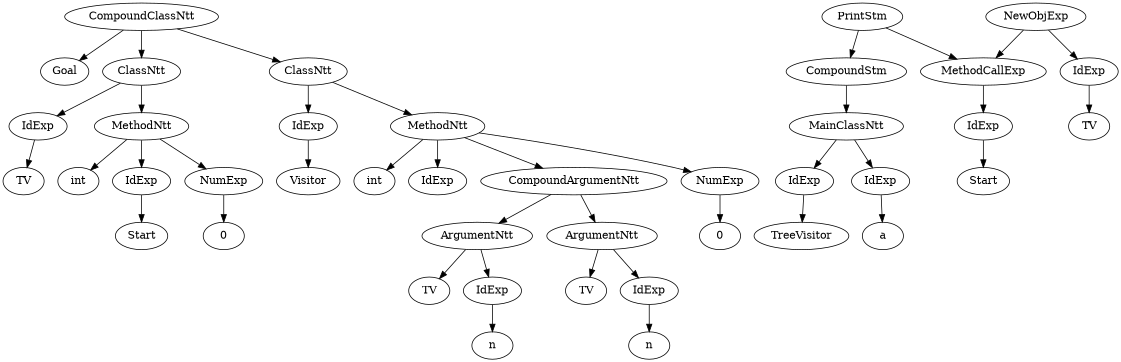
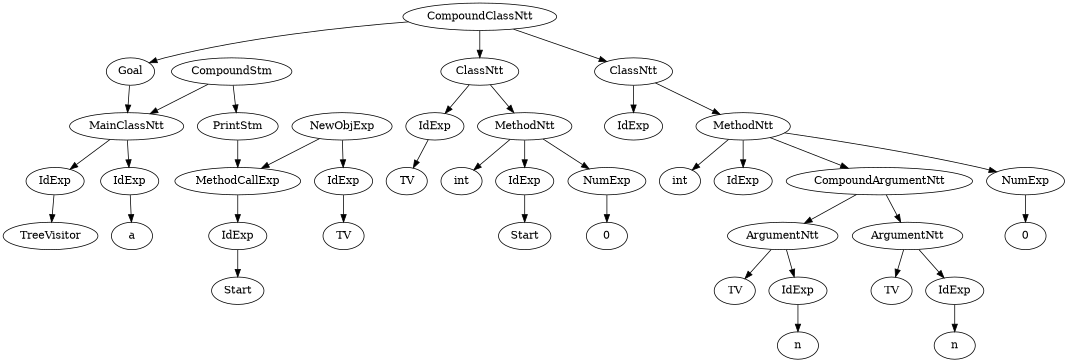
(855, 40) -> (234, 95)
none -> (129, 95)
(308, 181) -> none
